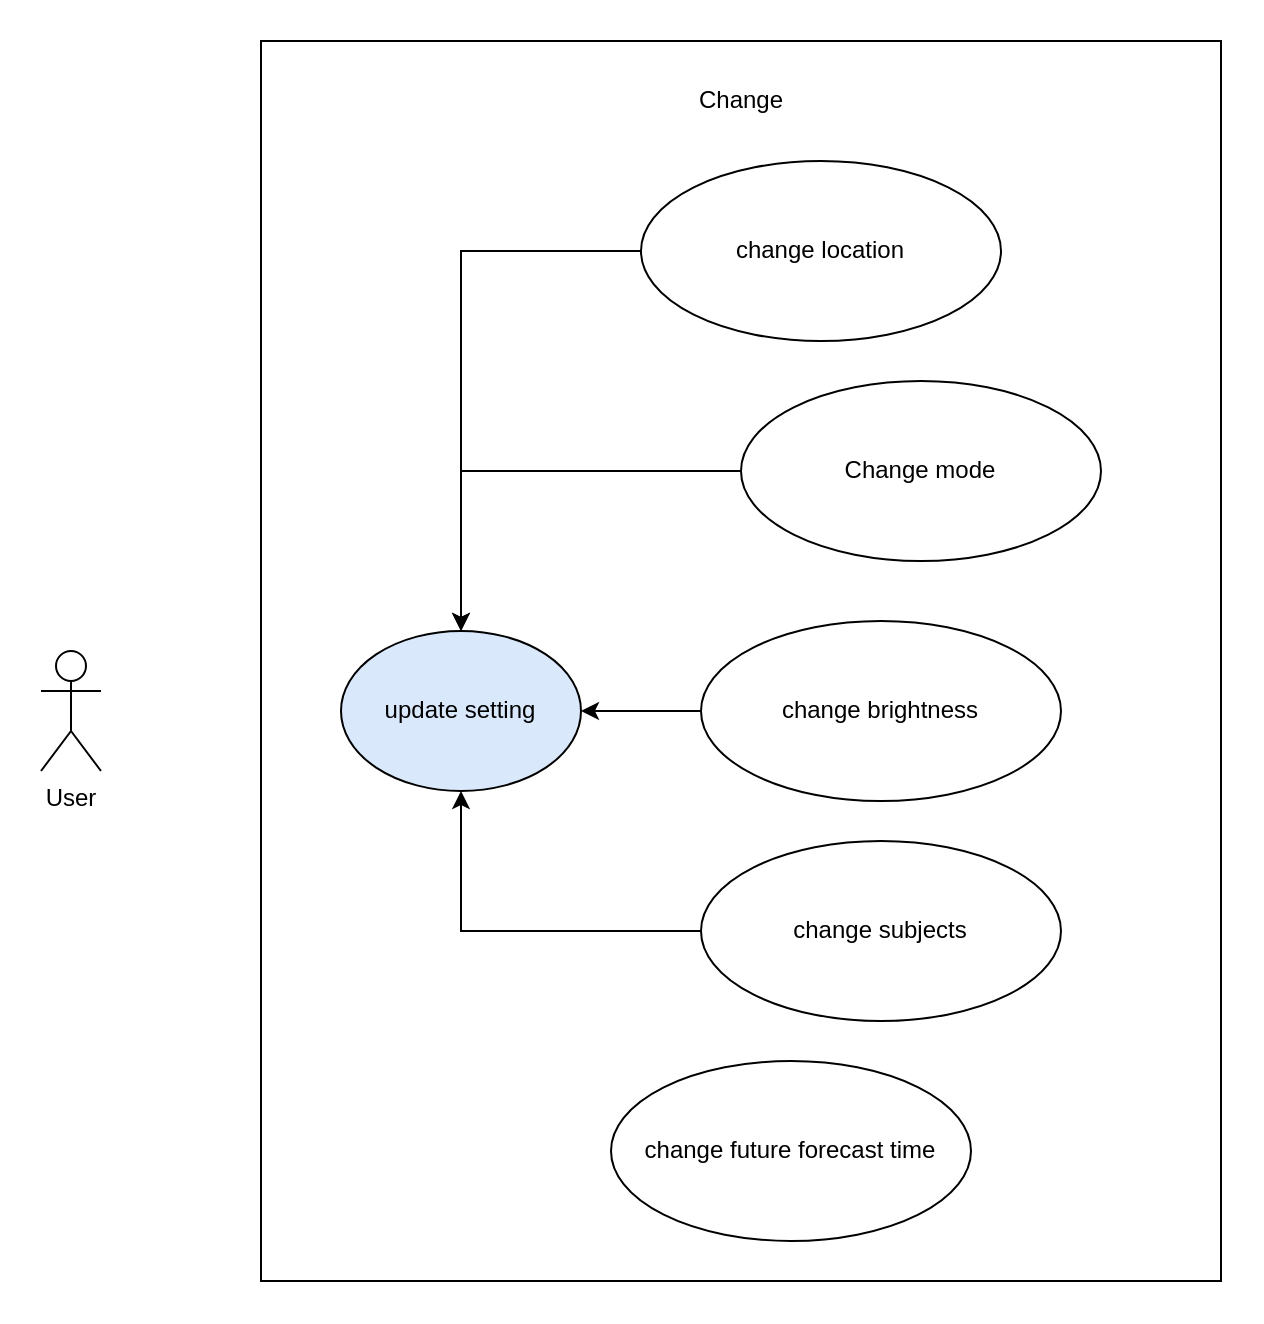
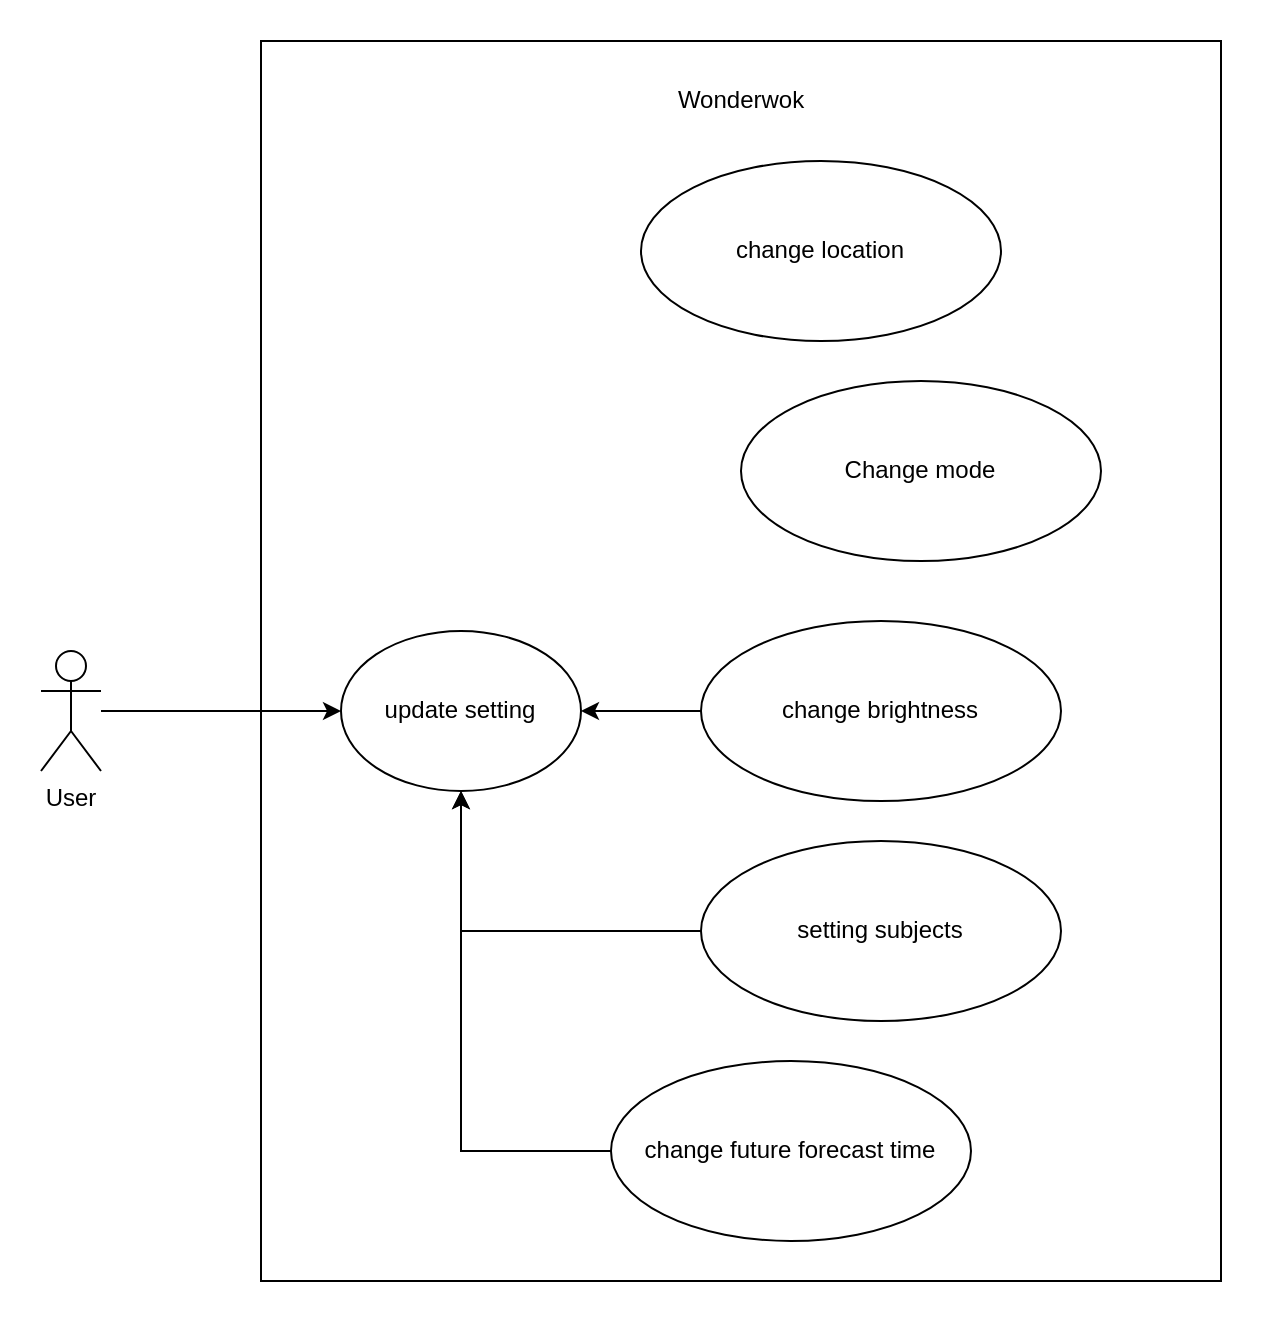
(742, 101) -> (742, 101)
(461, 269) -> none
(603, 471) -> none
none -> (214, 711)
(461, 711) -> (461, 711)
(881, 931) -> (881, 931)
none -> (461, 1118)
